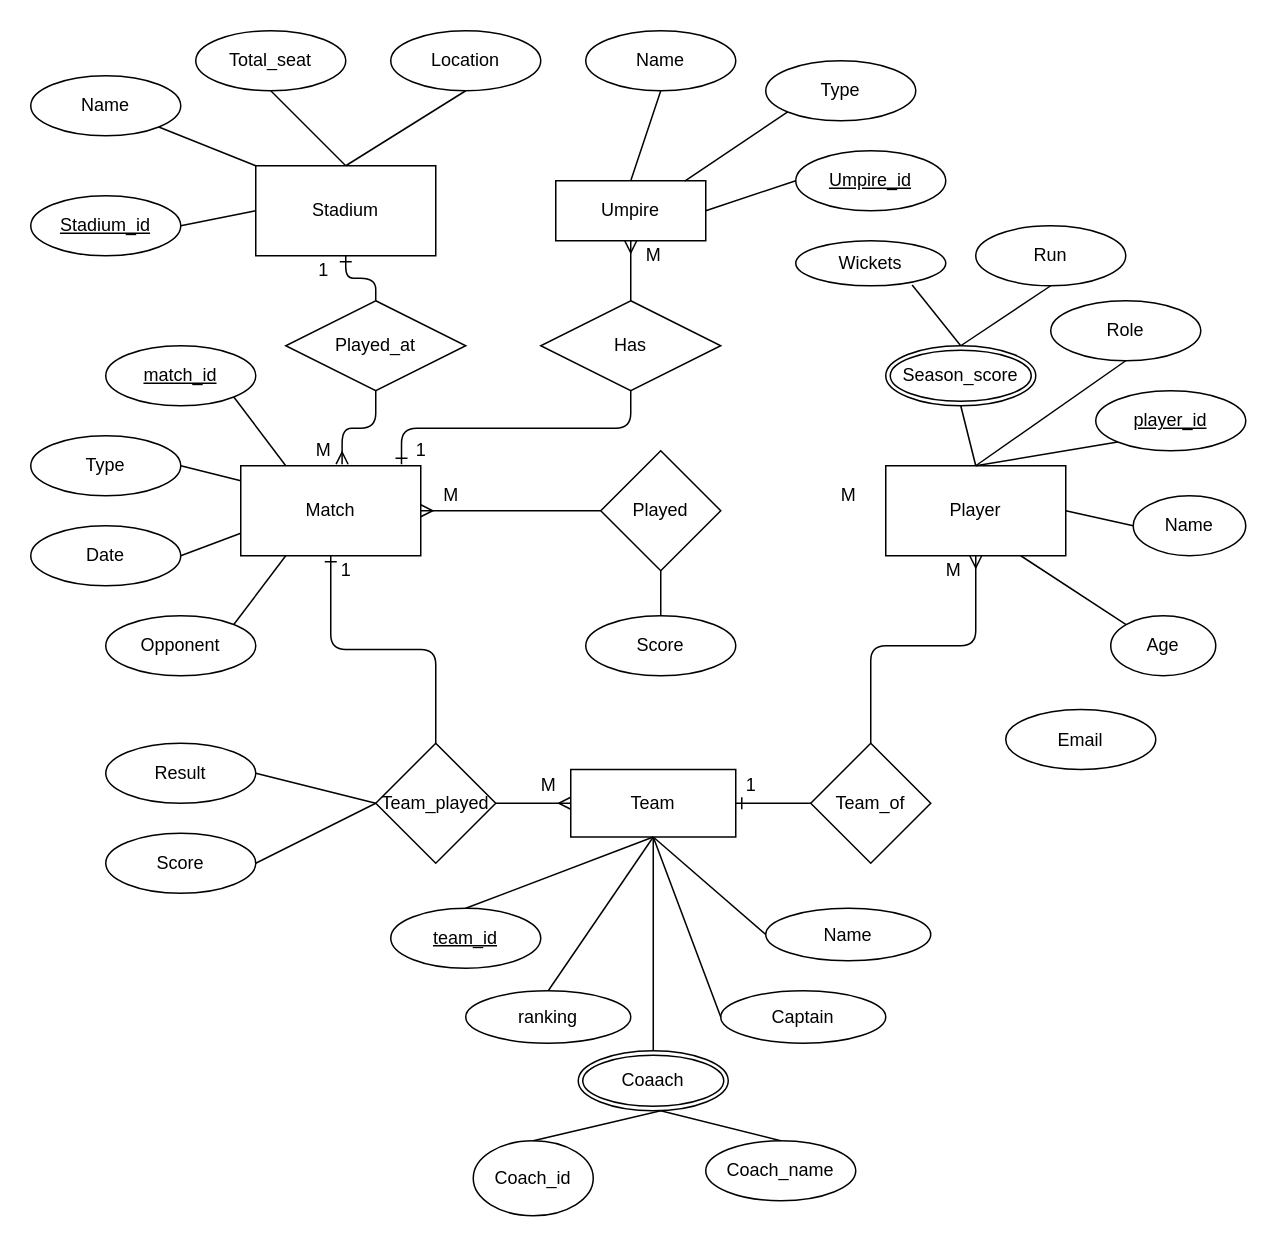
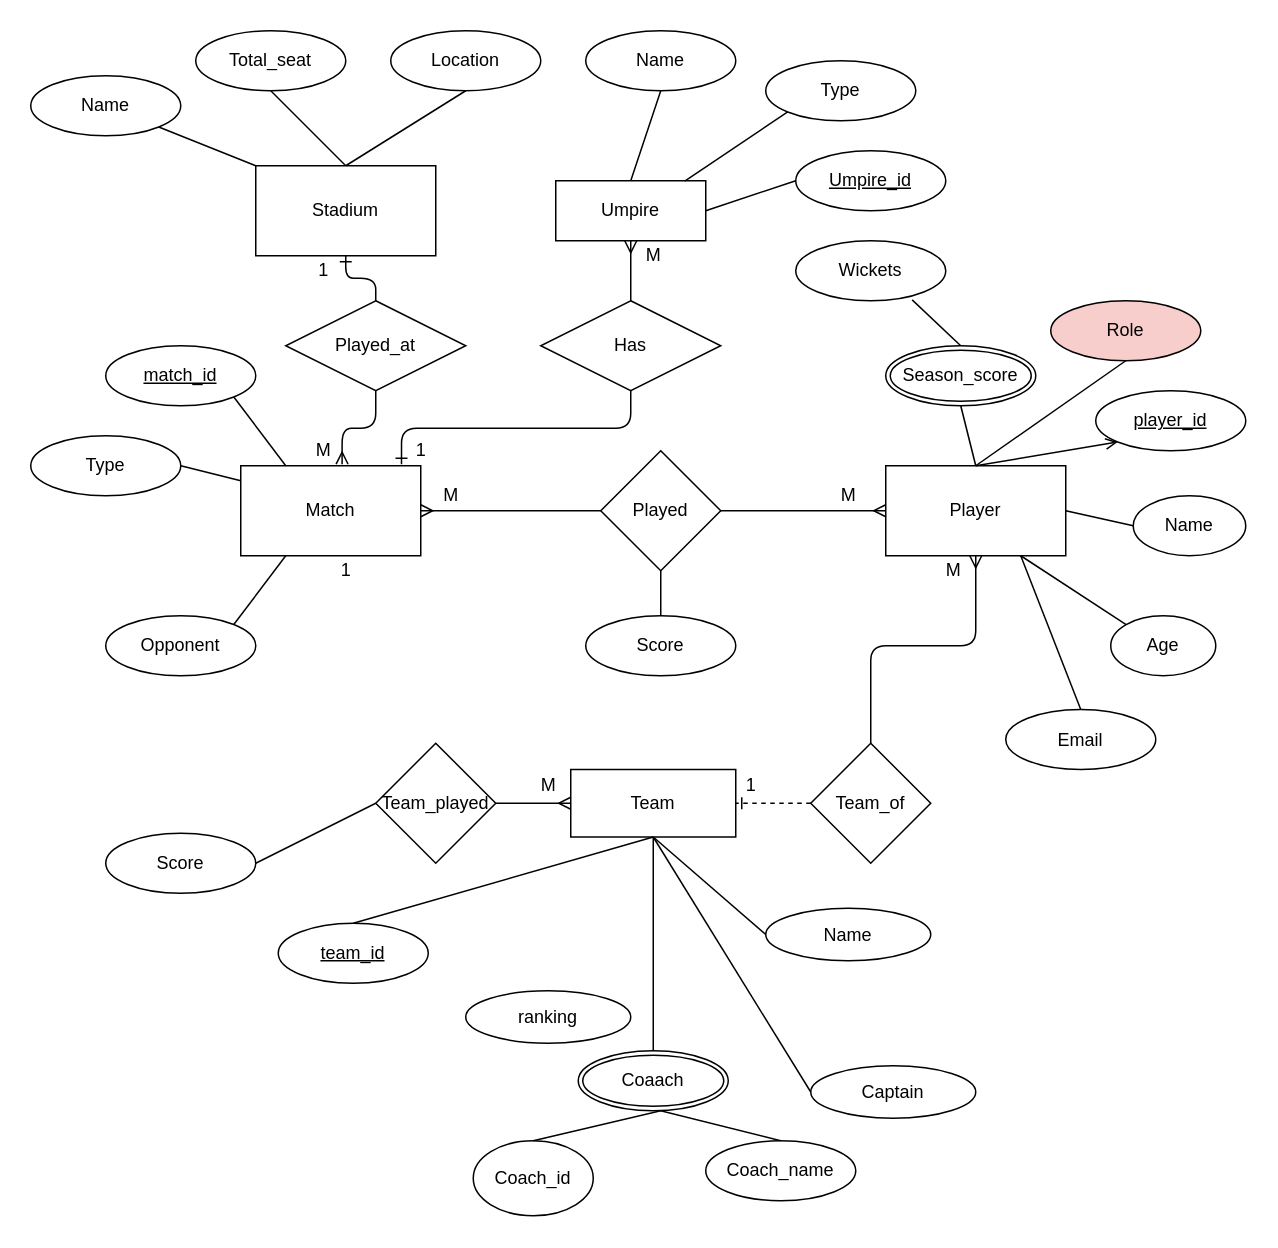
(218, 218) -> none
(106, 226) -> none
(1051, 256) -> none
(871, 263) -> (871, 271)
(1006, 316) -> none
(1126, 331) -> (1126, 331)
(1111, 443) -> (1110, 443)
none -> (803, 511)
(211, 545) -> none
(106, 556) -> none
none -> (1052, 635)
(384, 650) -> none
(181, 773) -> none
(315, 788) -> none
(773, 803) -> (773, 803)
(599, 916) -> none
(466, 938) -> (353, 953)
(803, 1017) -> (893, 1092)
